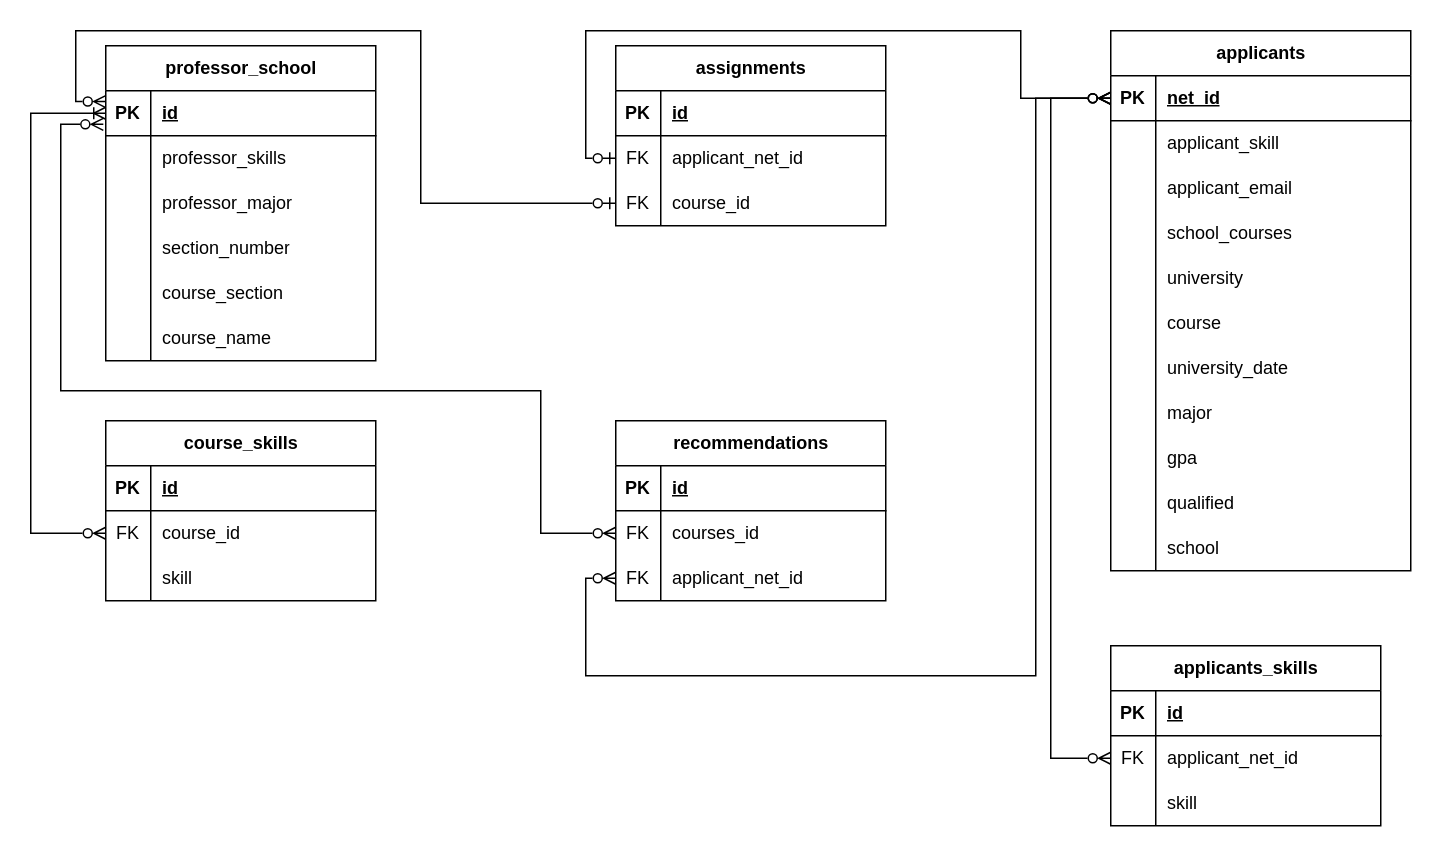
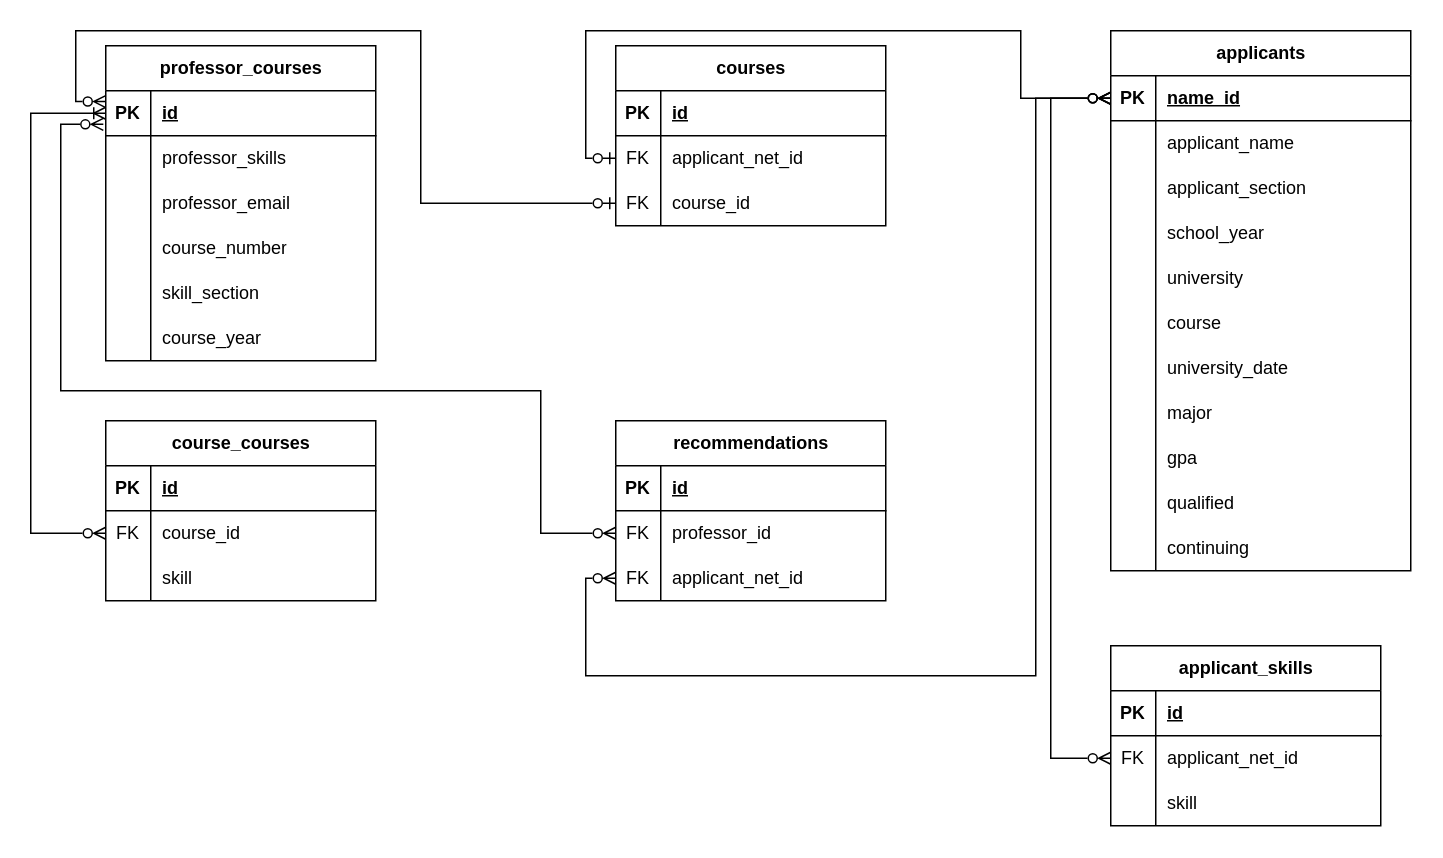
(242, 68) -> (242, 68)
(752, 68) -> (752, 68)
(1196, 98) -> (1201, 98)
(1232, 143) -> (1234, 143)
(1234, 188) -> (1246, 188)
(238, 203) -> (234, 203)
(1236, 233) -> (1221, 233)
(231, 248) -> (228, 248)
(231, 293) -> (219, 293)
(218, 338) -> (218, 338)
(242, 443) -> (242, 443)
(721, 533) -> (731, 533)
(1196, 548) -> (1213, 548)
(1247, 668) -> (1247, 668)
